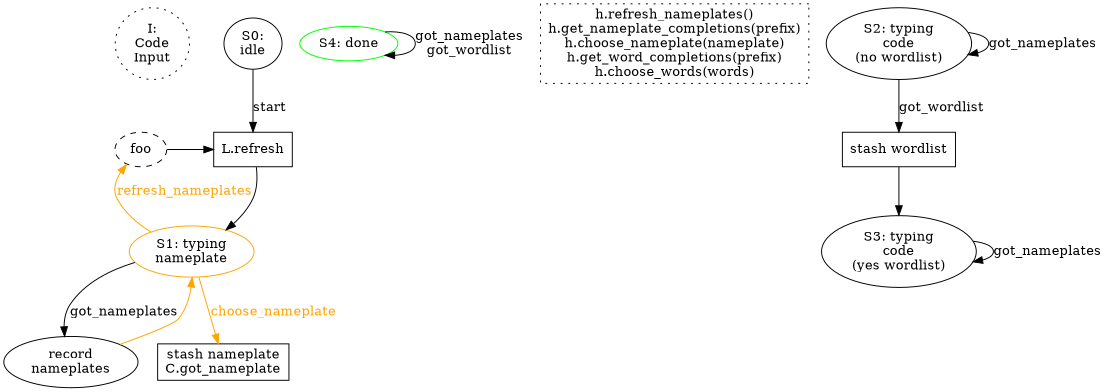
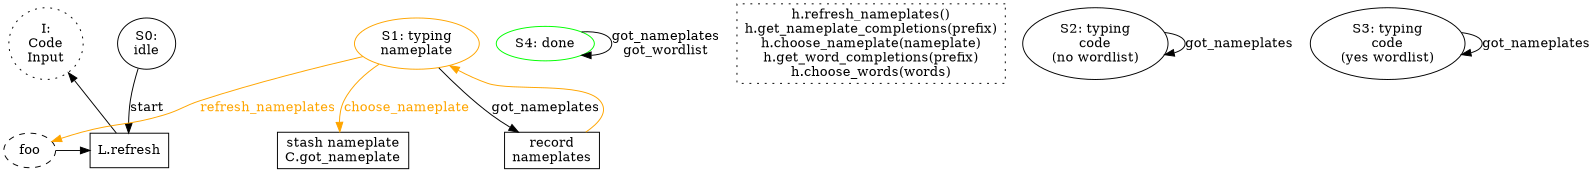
(899, 150) -> none
(253, 199) -> (95, 107)
(71, 362) -> (552, 150)
